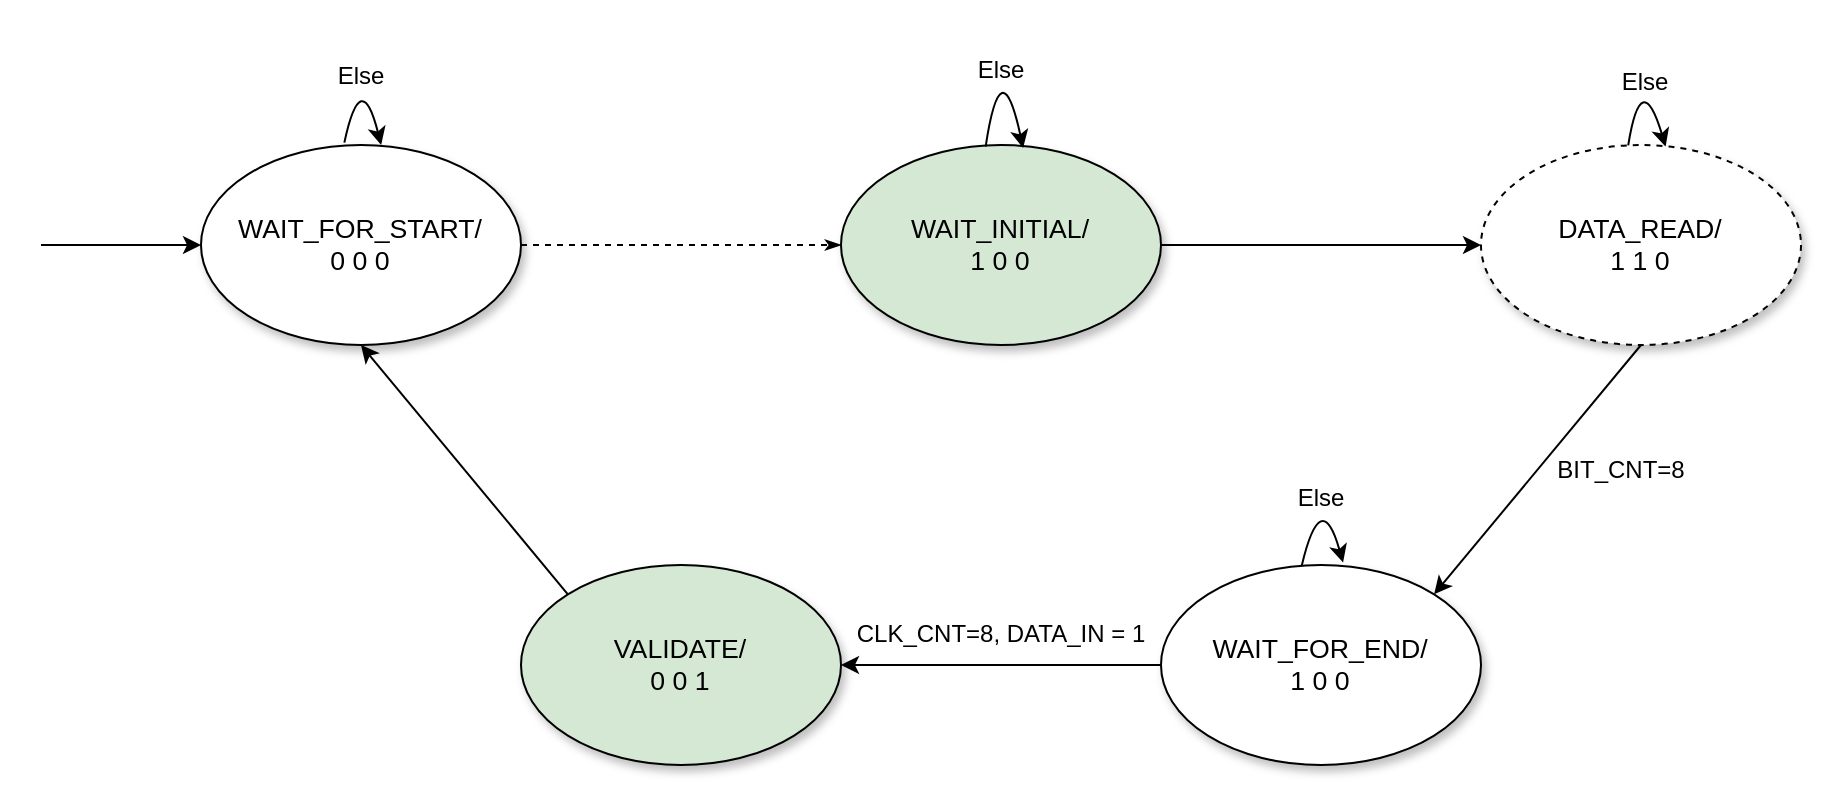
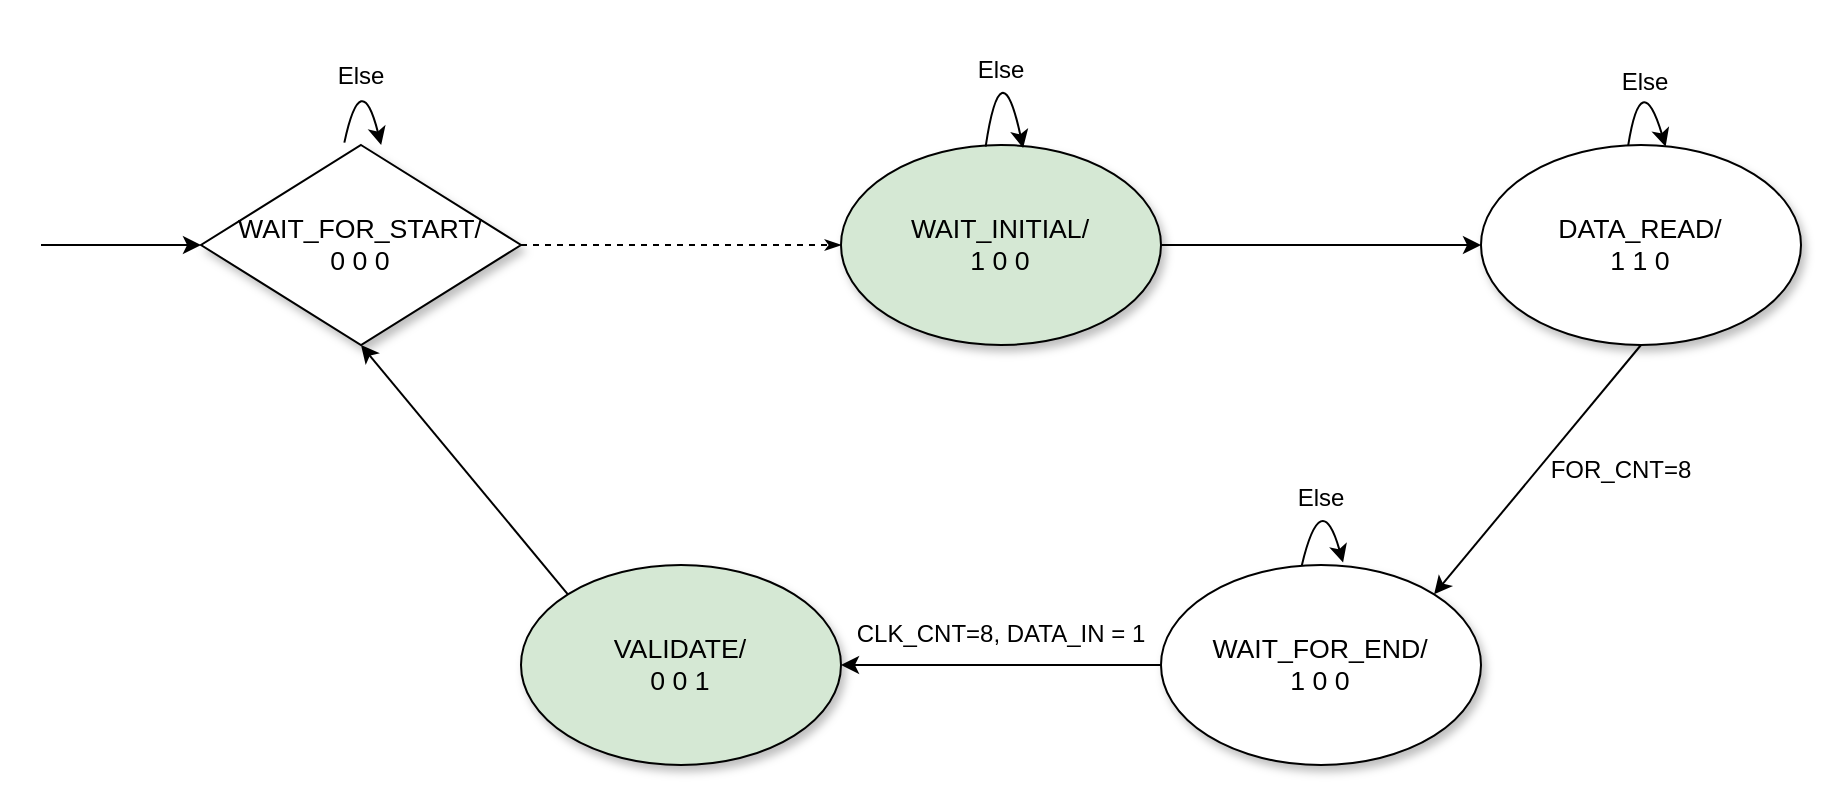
(361, 245) -> (361, 245)
(1641, 245) -> (1641, 245)
(1622, 471) -> (1622, 471)
